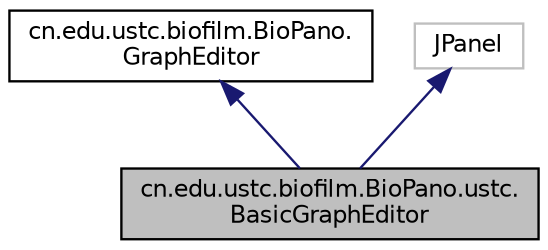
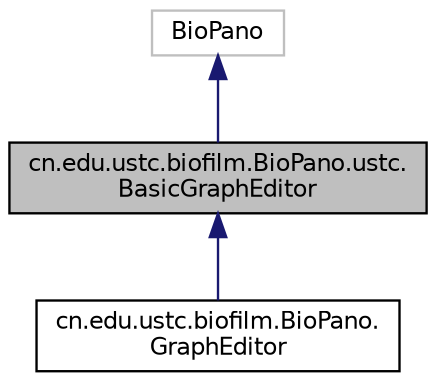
(469, 46) -> (218, 33)
(269, 134) -> (218, 269)
